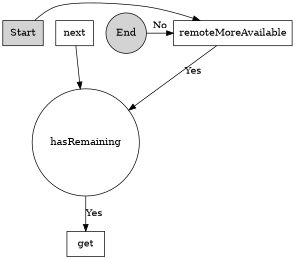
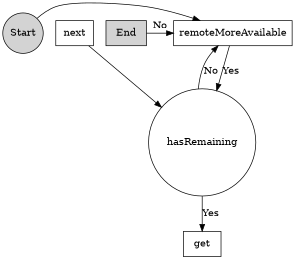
(23, 33) -> (23, 33)
(126, 33) -> (126, 33)
none -> (203, 69)
